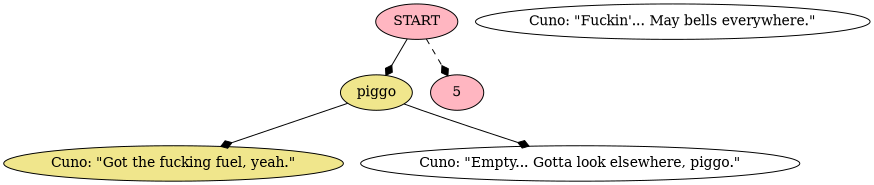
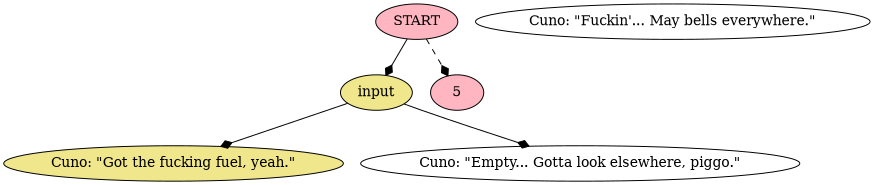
(376, 93) -> (376, 93)
